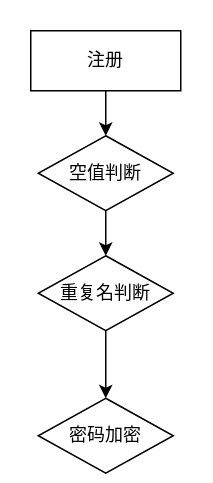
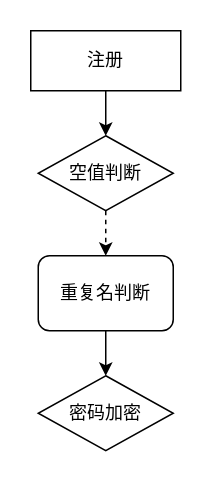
(106, 229) -> (106, 229)
(106, 293) -> (106, 293)
(106, 436) -> (106, 413)
